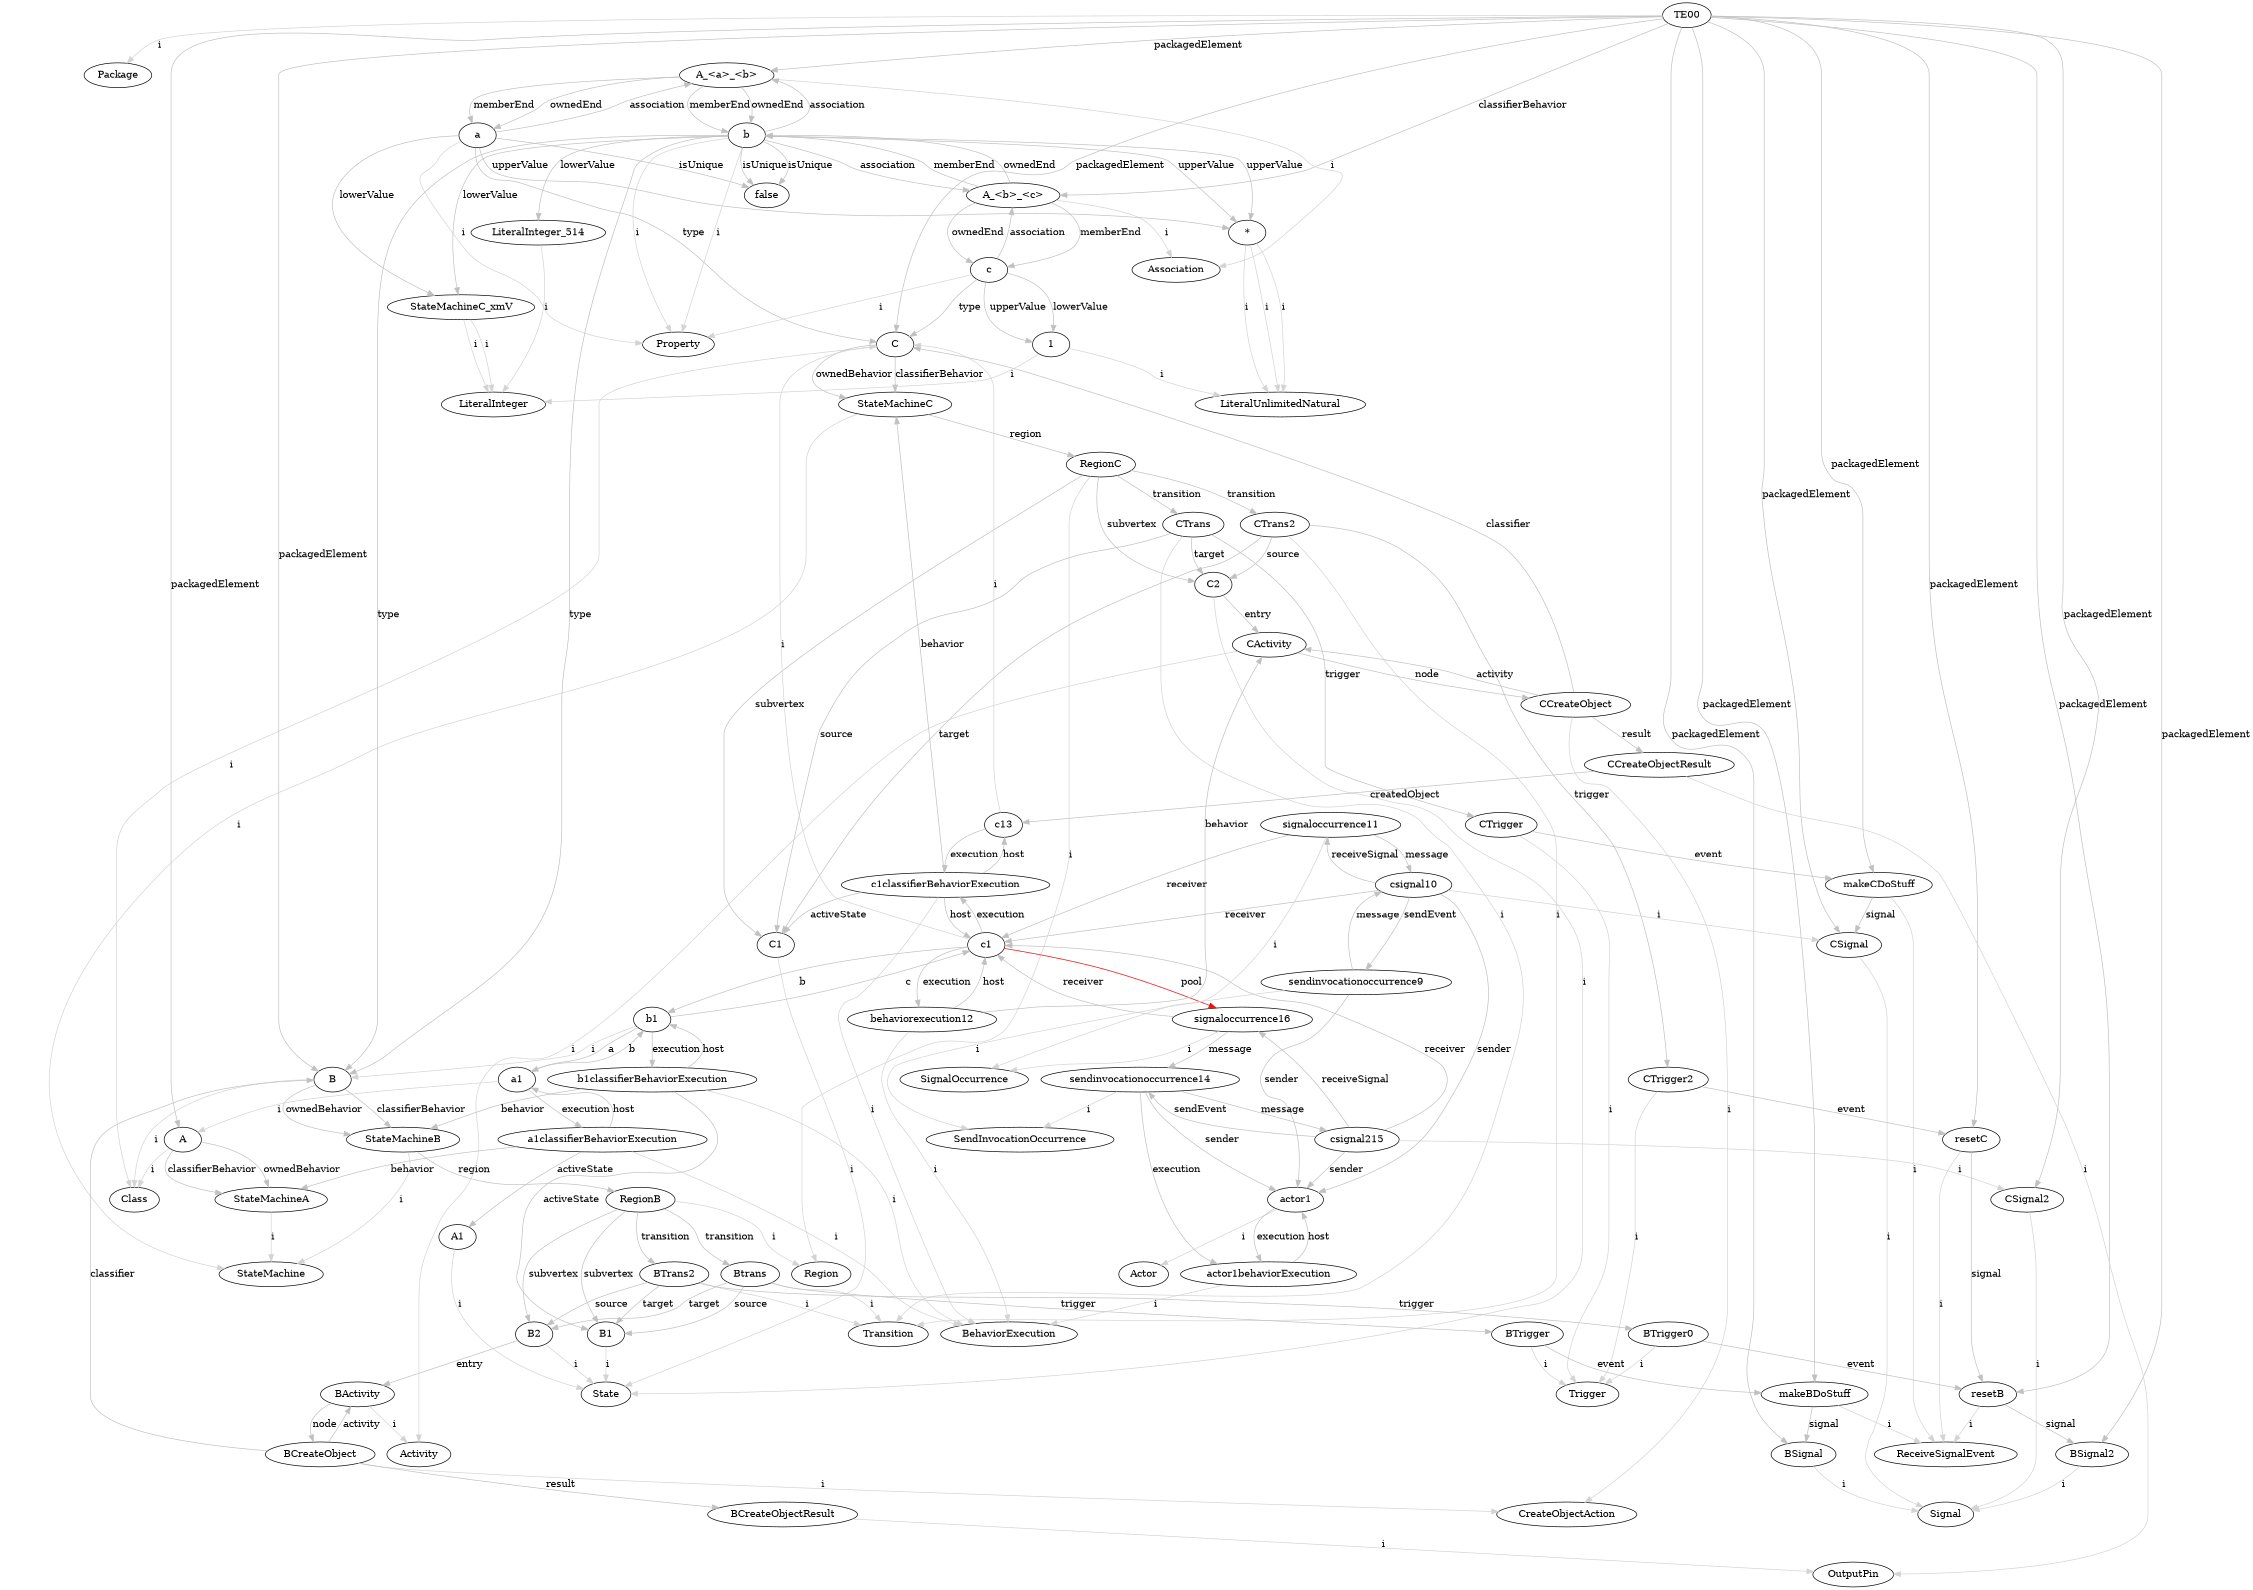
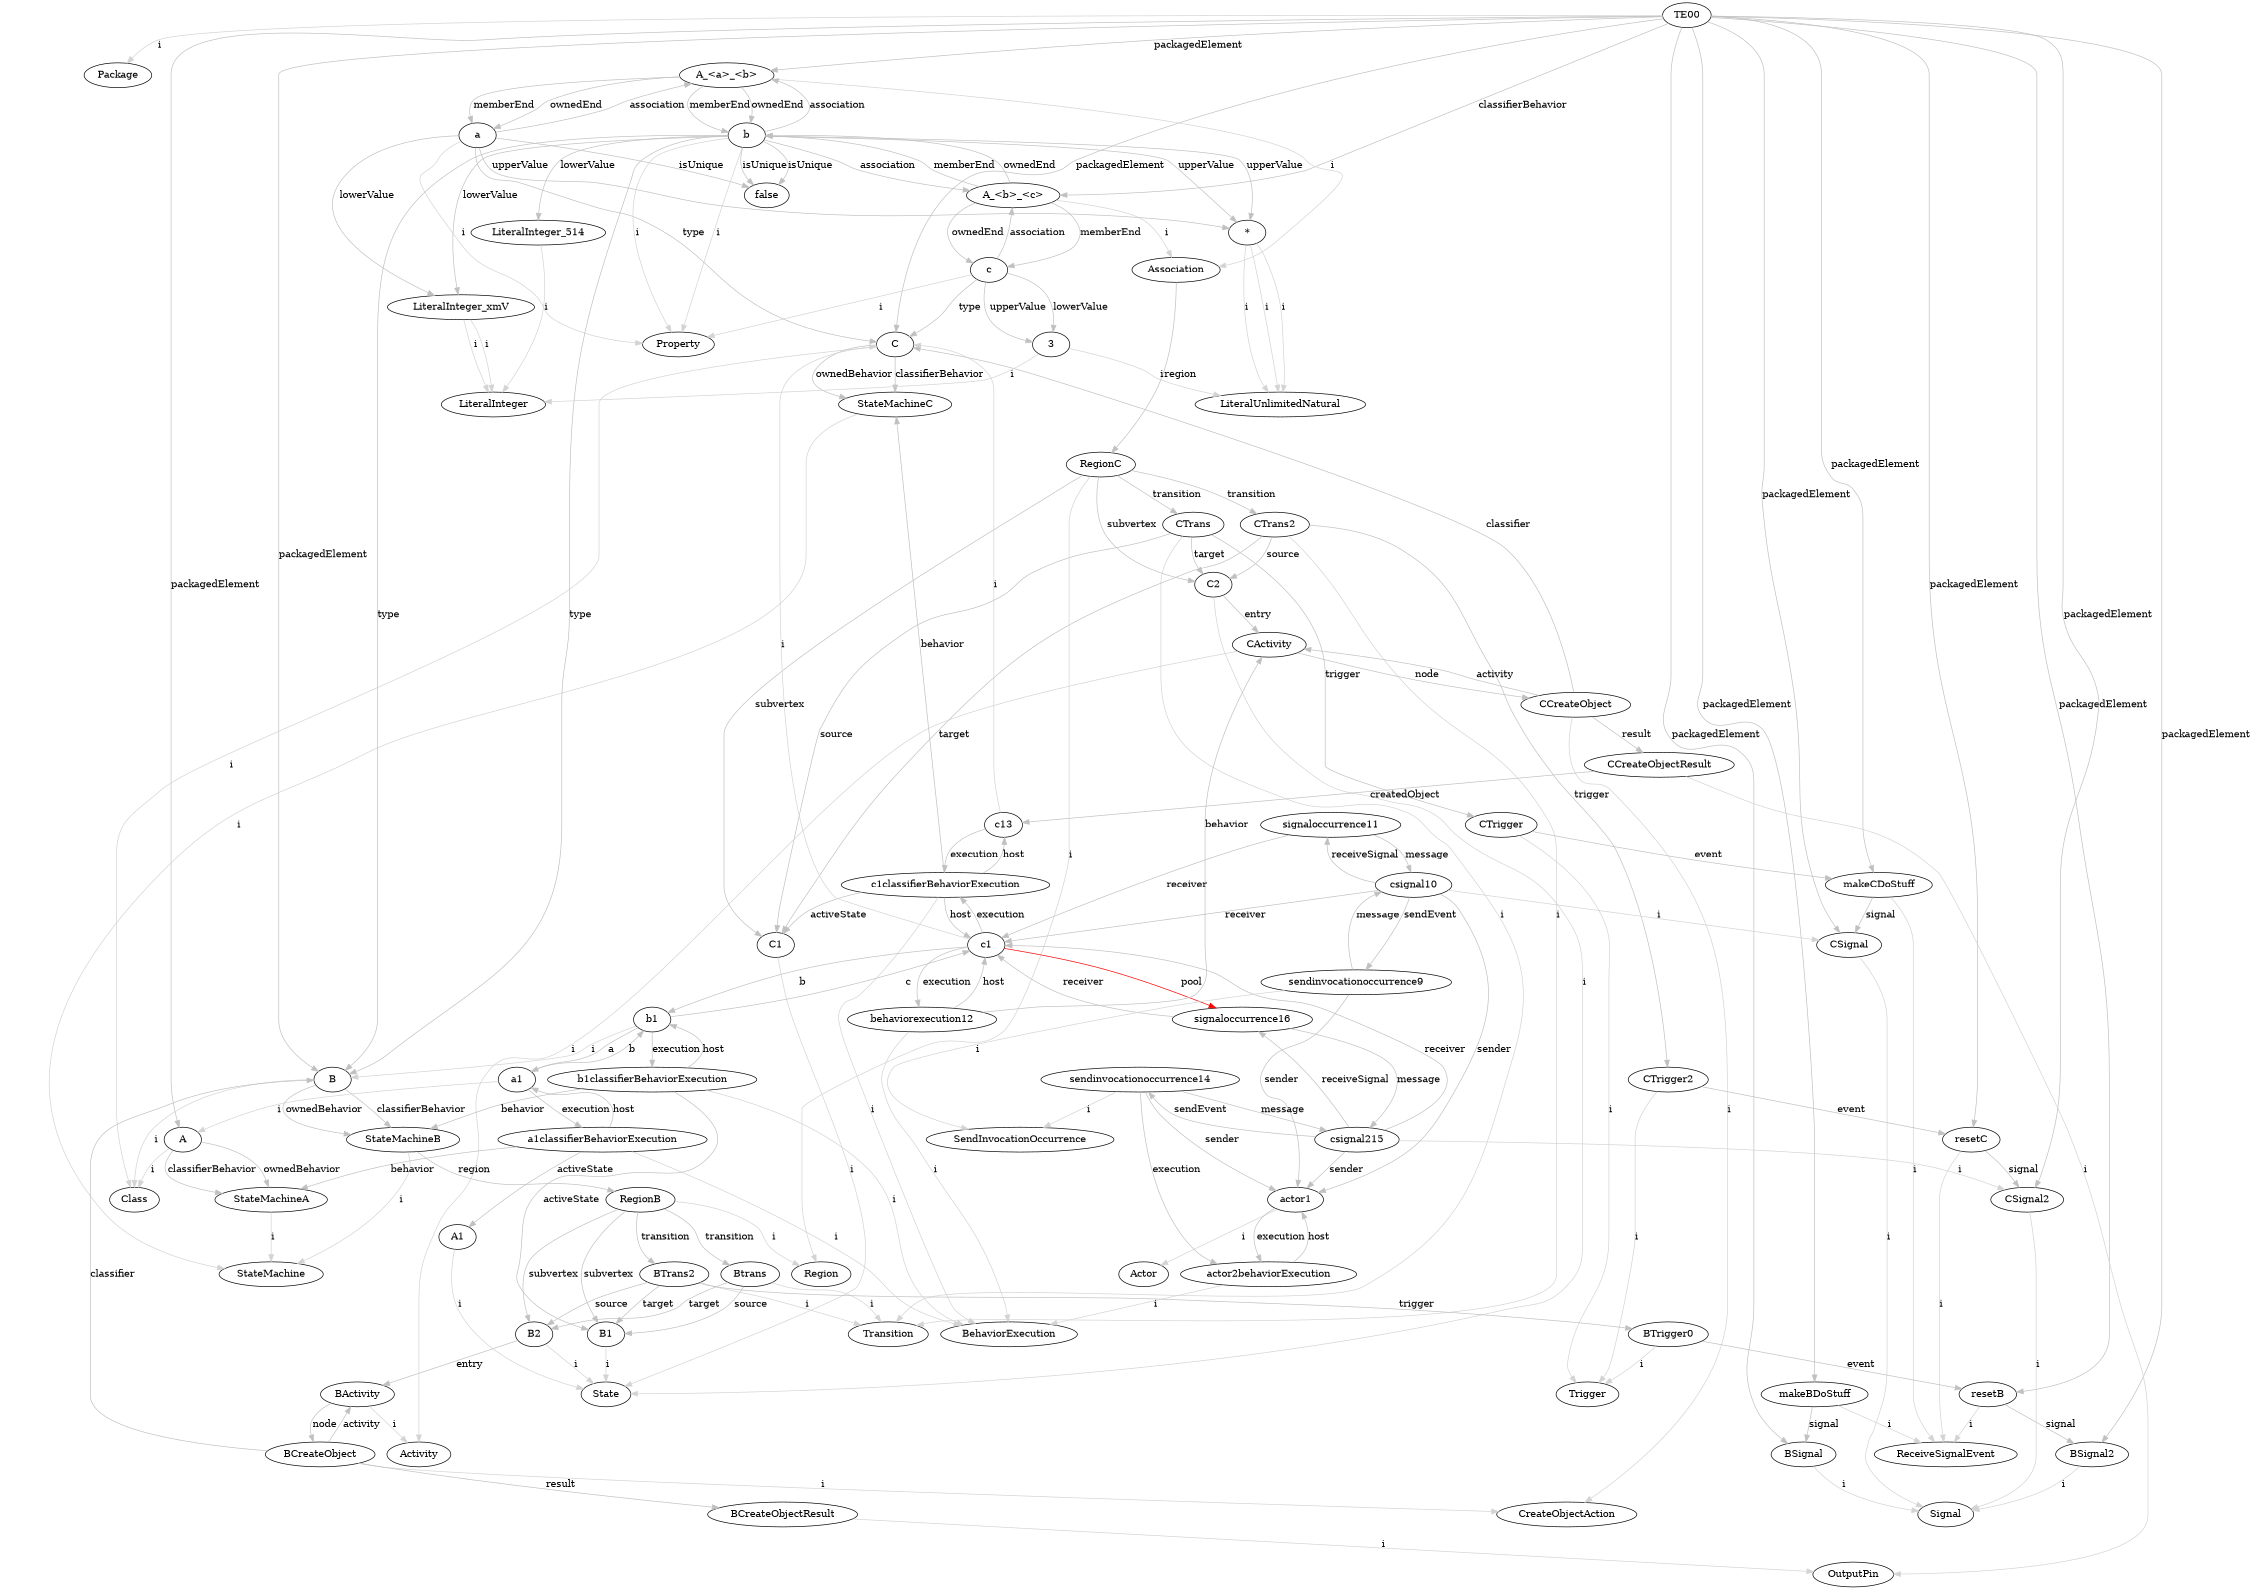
(461, 307) -> (461, 307)
(1051, 344) -> (1051, 344)
(998, 435) -> (1164, 371)
(1202, 1050) -> (1374, 1053)
(964, 1080) -> none
(1971, 1264) -> (2001, 1165)
(1269, 1274) -> (1269, 1274)
(1527, 1334) -> none
